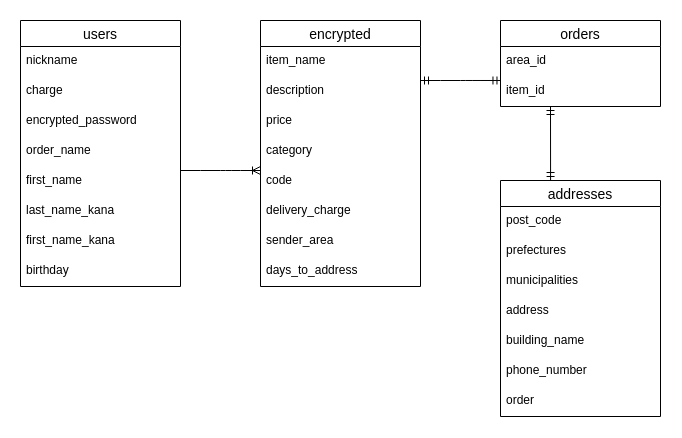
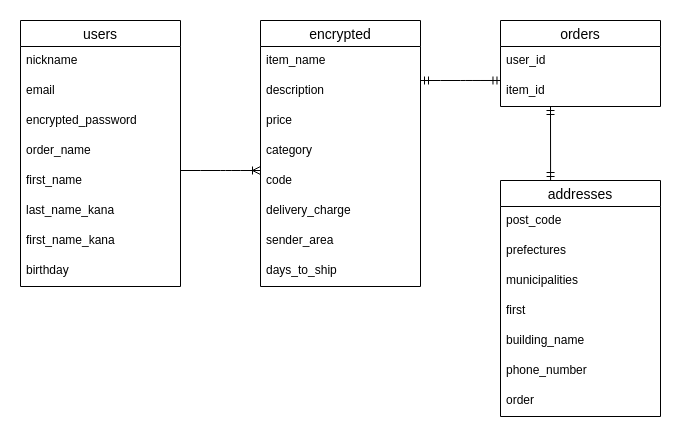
(528, 60) -> (528, 60)
(46, 90) -> (40, 90)
(316, 270) -> (305, 270)
(530, 310) -> (521, 310)
